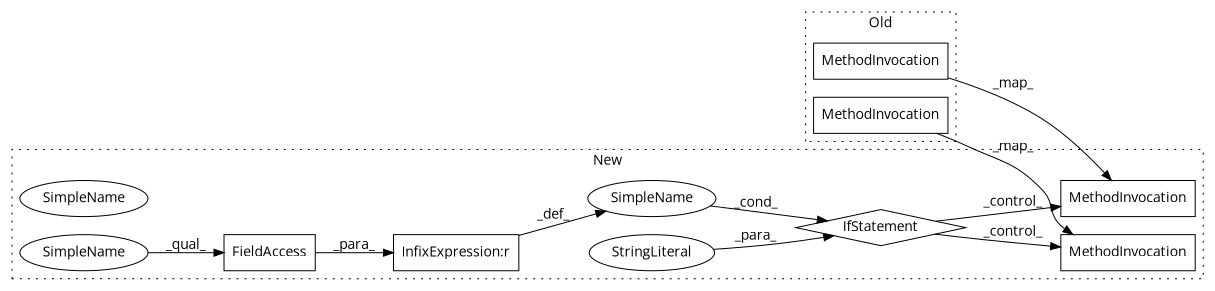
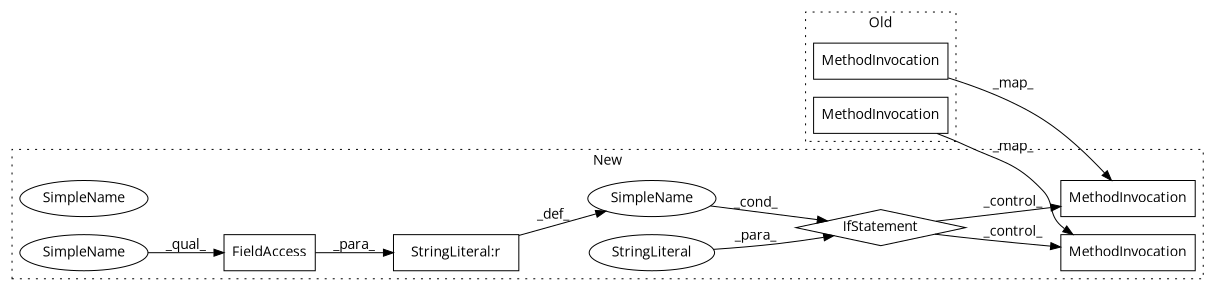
(456, 253) -> (456, 253)
